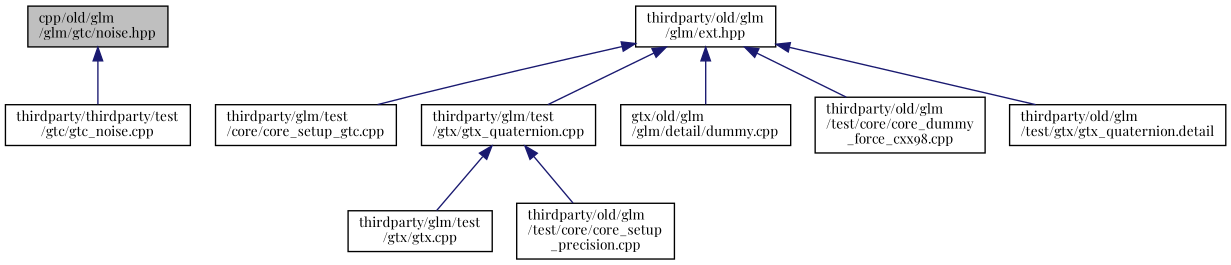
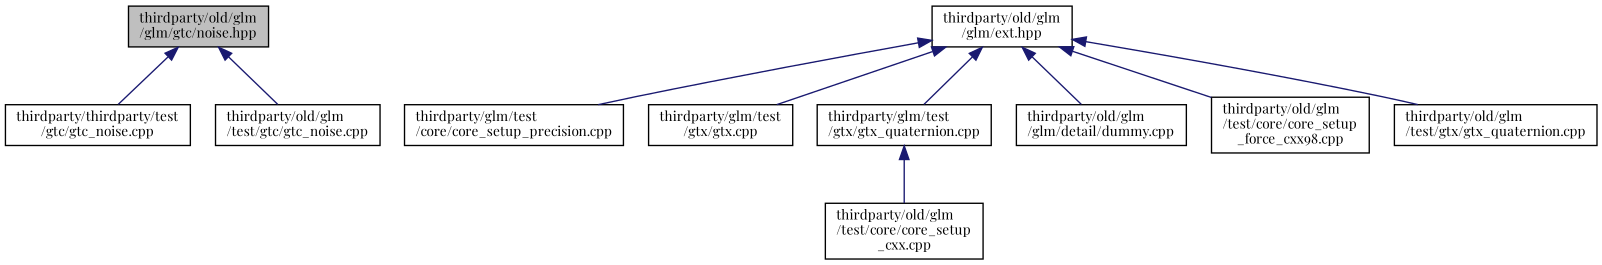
(98, 27) -> (199, 27)
none -> (298, 125)
(306, 125) -> (514, 125)
(706, 125) -> (1101, 125)
(900, 125) -> (1290, 125)
(1118, 125) -> (1496, 125)
(460, 184) -> (855, 78)
(596, 231) -> (904, 231)
